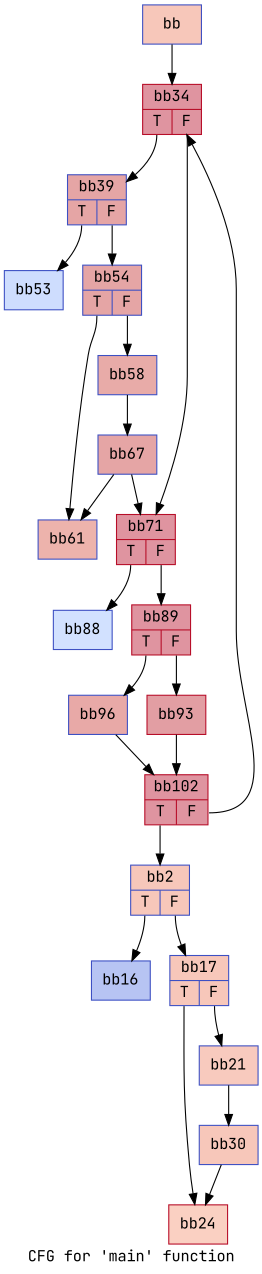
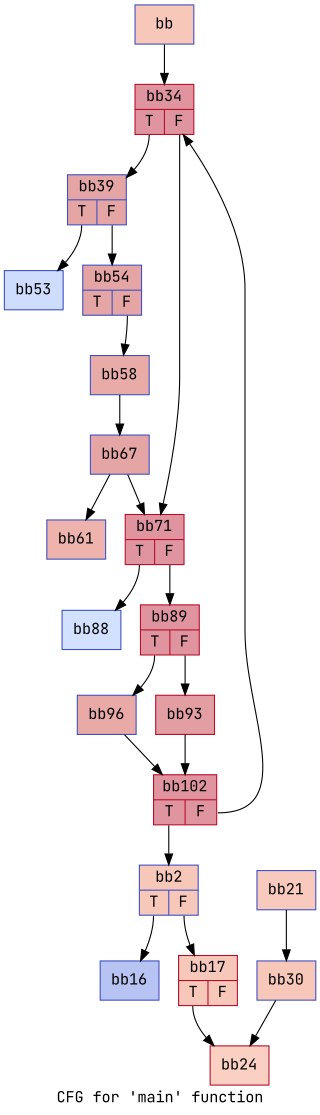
(80, 411) -> none
(199, 981) -> (208, 981)
(216, 1021) -> none
